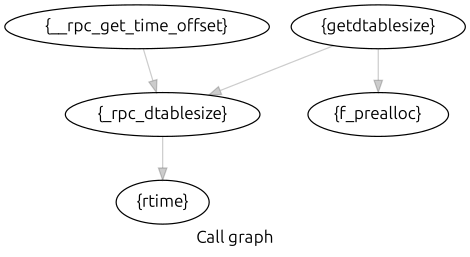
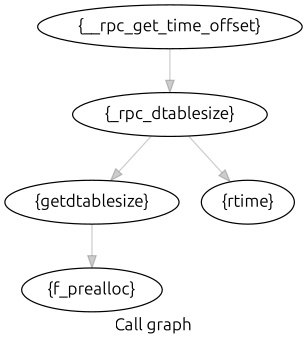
(277, 68) -> (135, 154)
